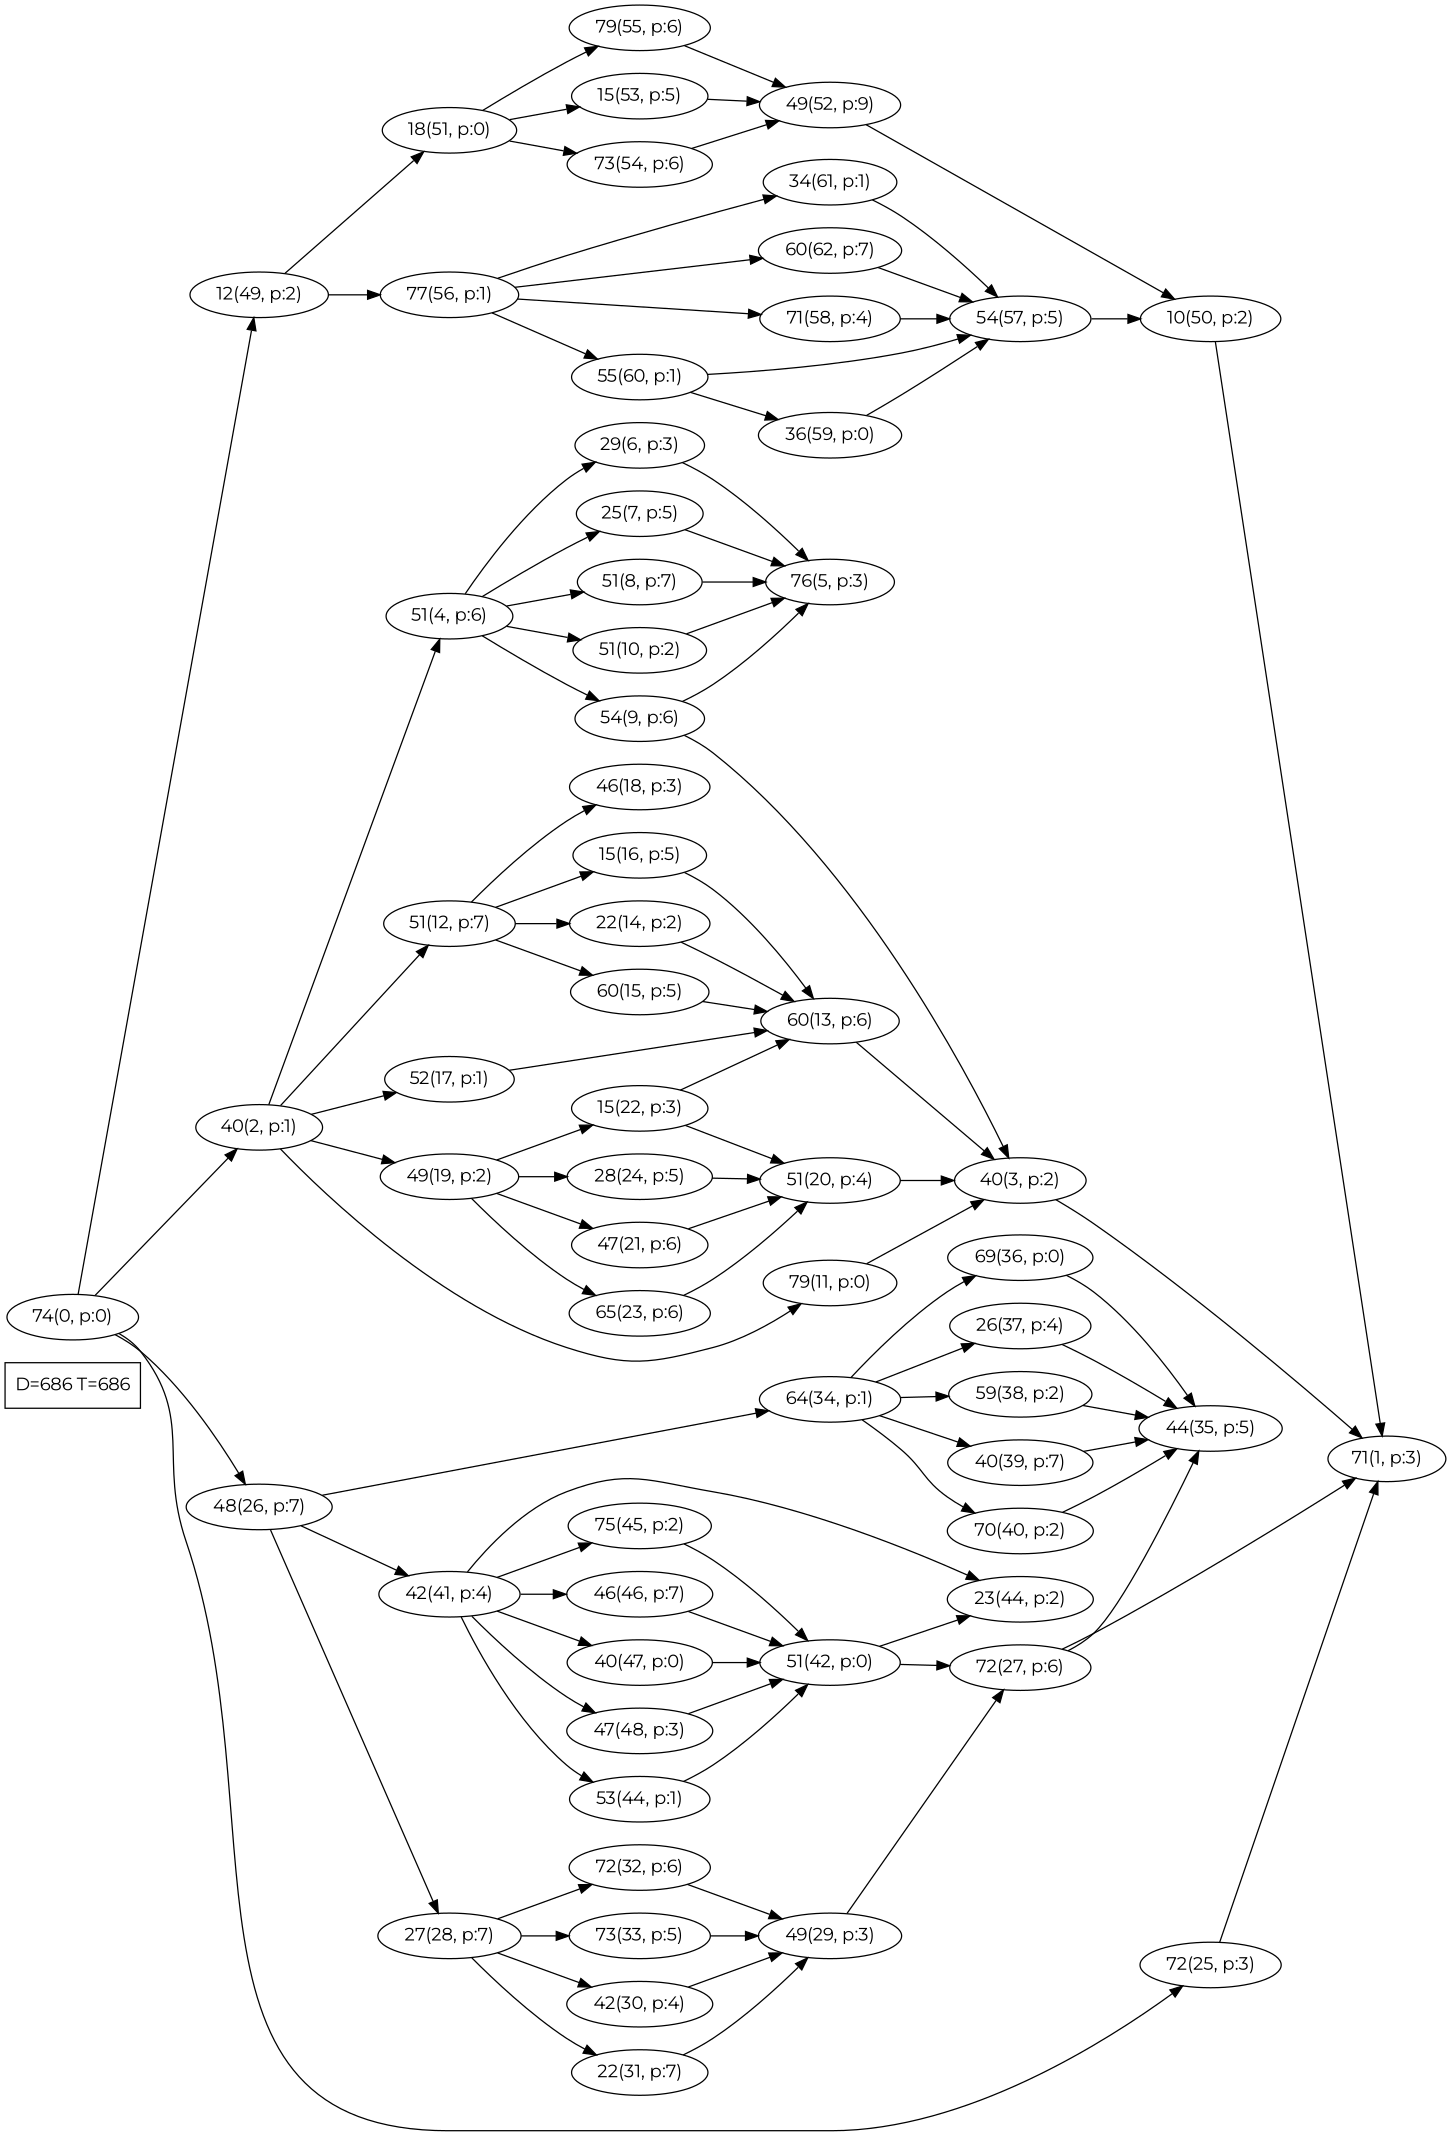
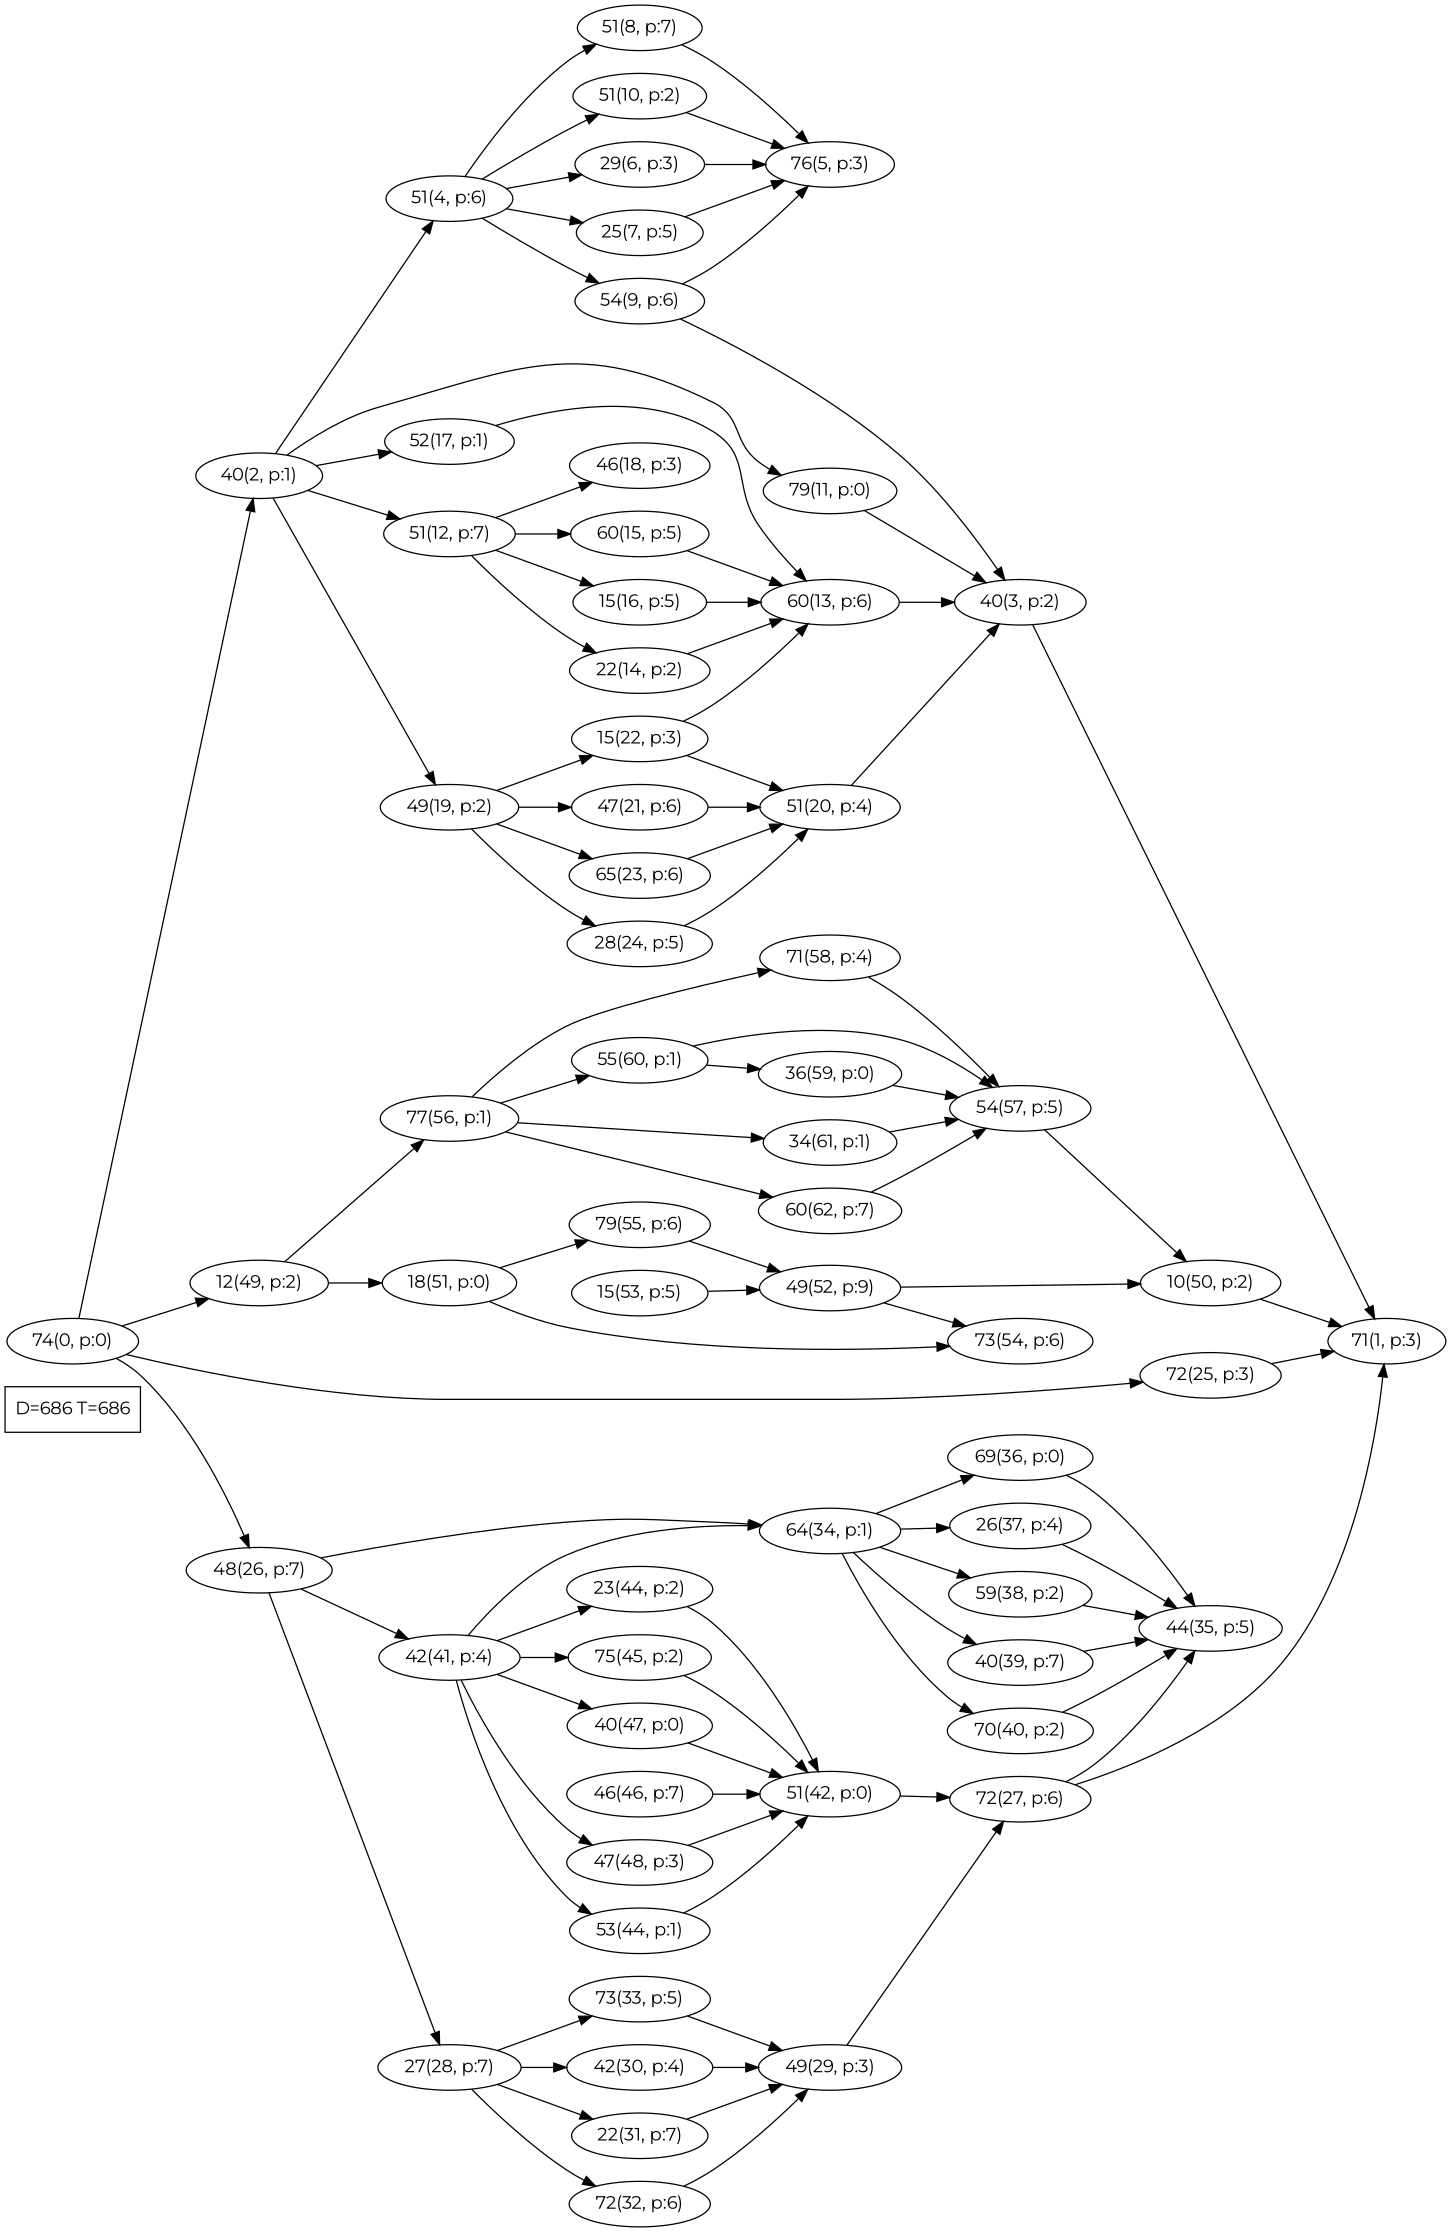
(538, 114) -> none
(729, 137) -> (919, 1313)
(537, 1594) -> (593, 1545)
(919, 1633) -> (760, 1675)
